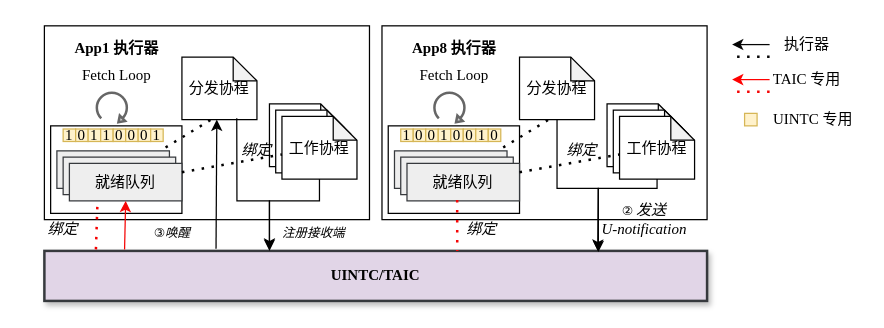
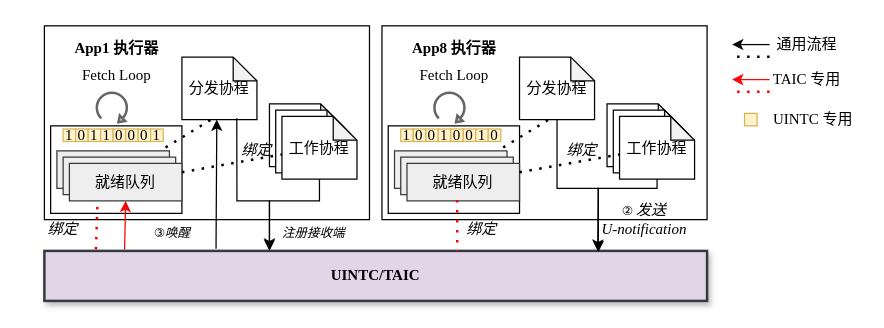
(807, 44) -> (807, 44)
